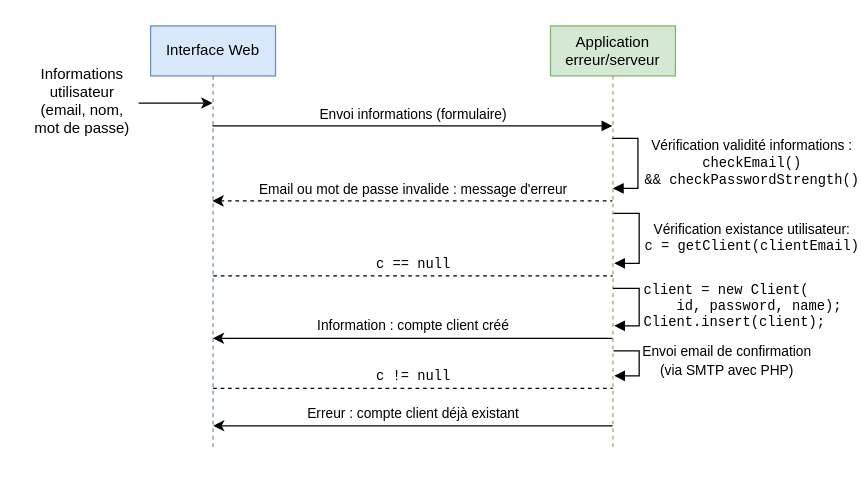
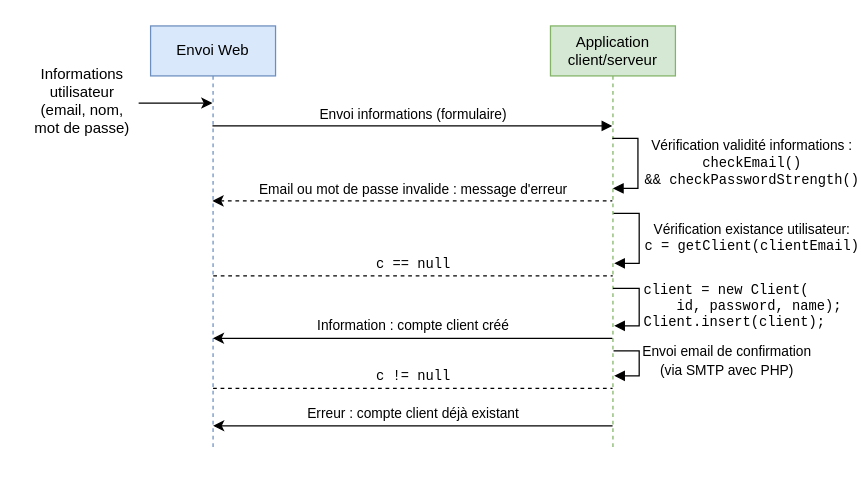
(213, 51) -> (213, 51)
(613, 51) -> (613, 51)
